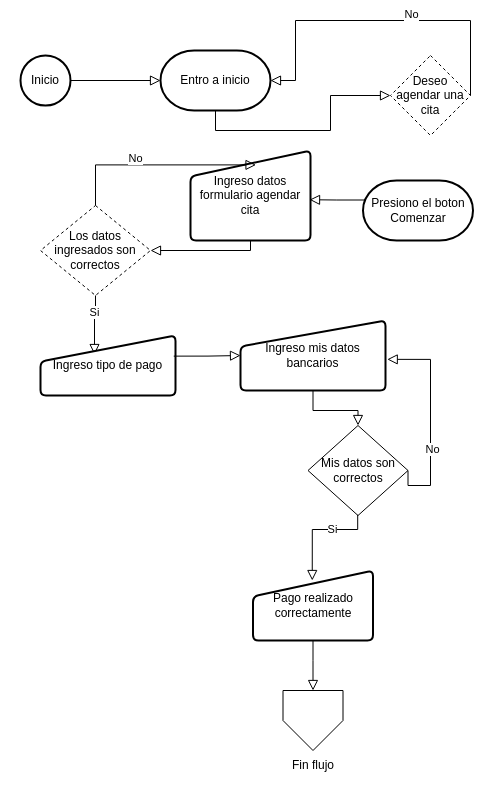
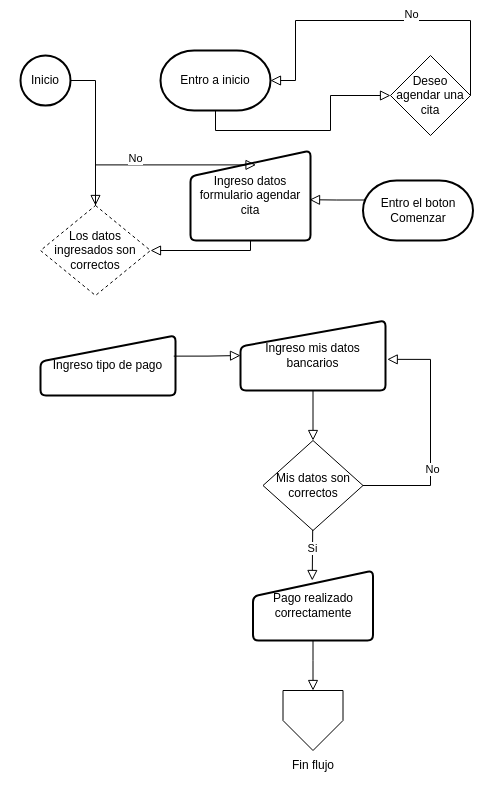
(121, 81) -> (96, 120)
(431, 96) -> (431, 96)
(419, 211) -> (419, 211)
(95, 319) -> none
(358, 471) -> (313, 486)
